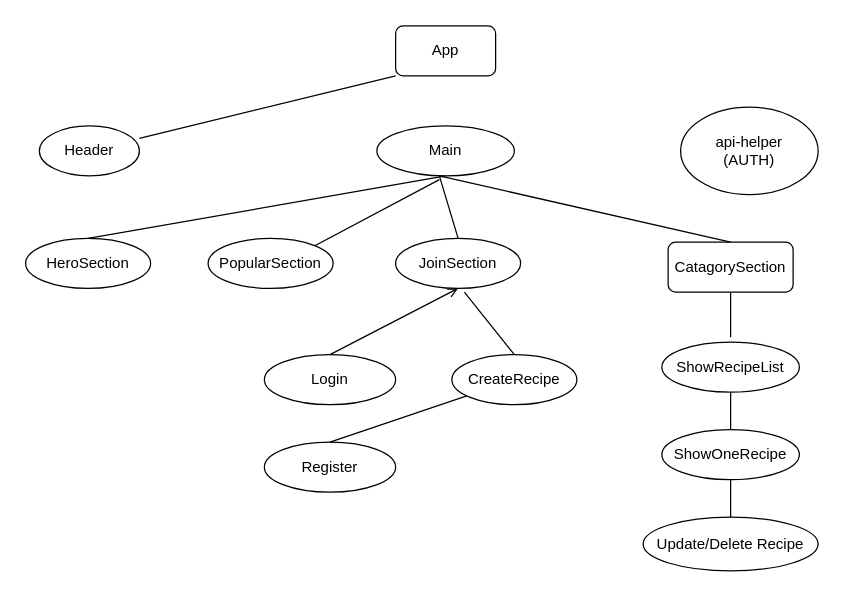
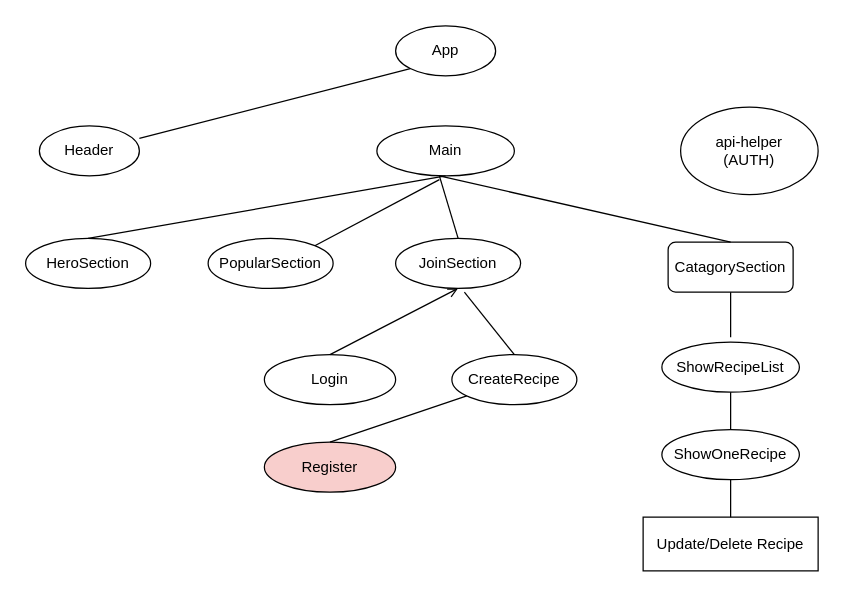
(446, 51) -> (446, 51)
(330, 467) -> (330, 467)
(731, 544) -> (731, 544)
